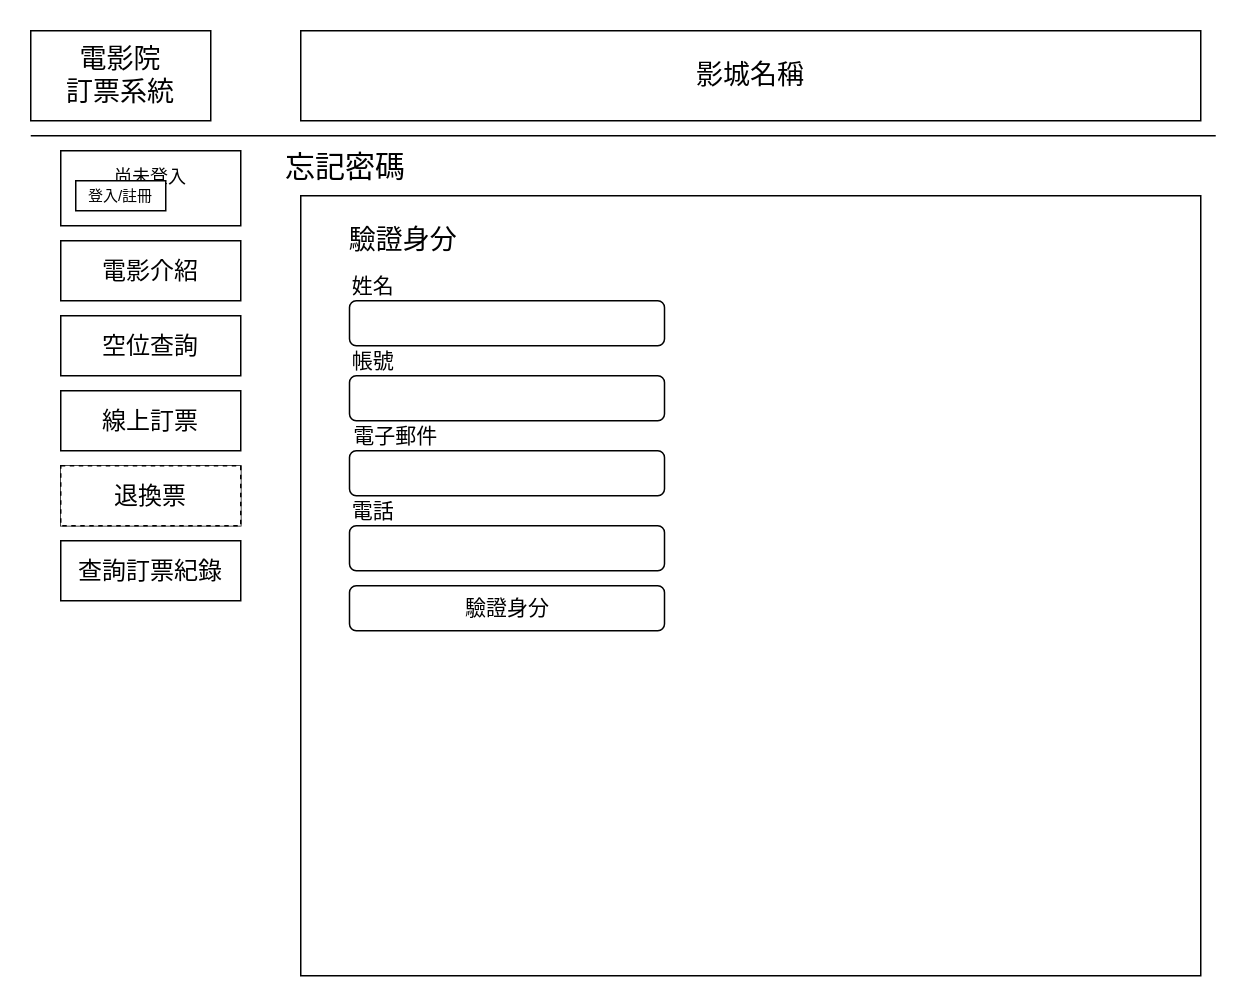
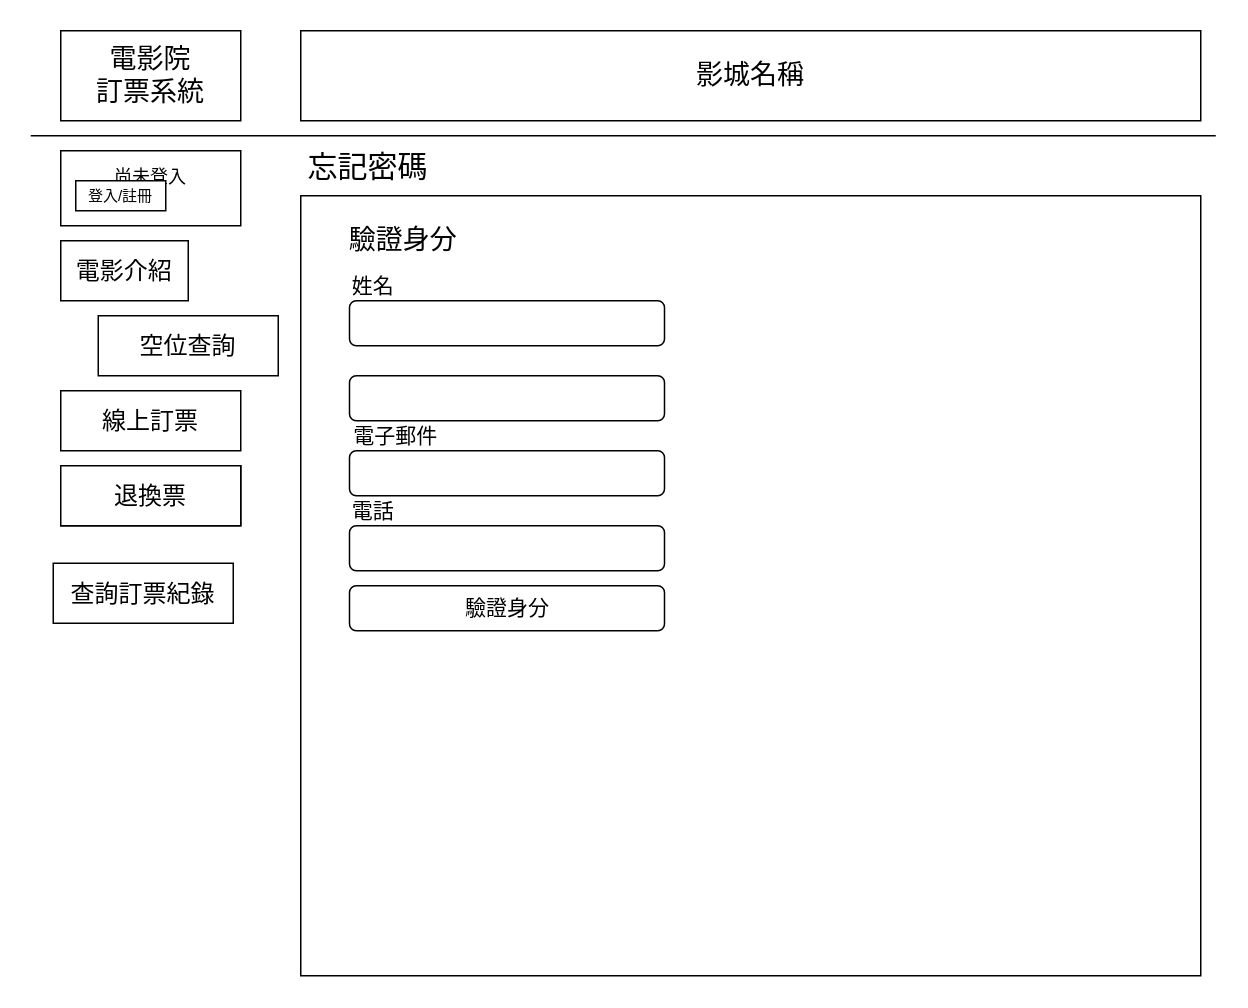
(121, 76) -> (151, 76)
(346, 166) -> (368, 166)
(151, 271) -> (125, 271)
(151, 346) -> (188, 346)
(372, 361) -> none
(151, 496) -> (151, 496)
(151, 571) -> (143, 593)
